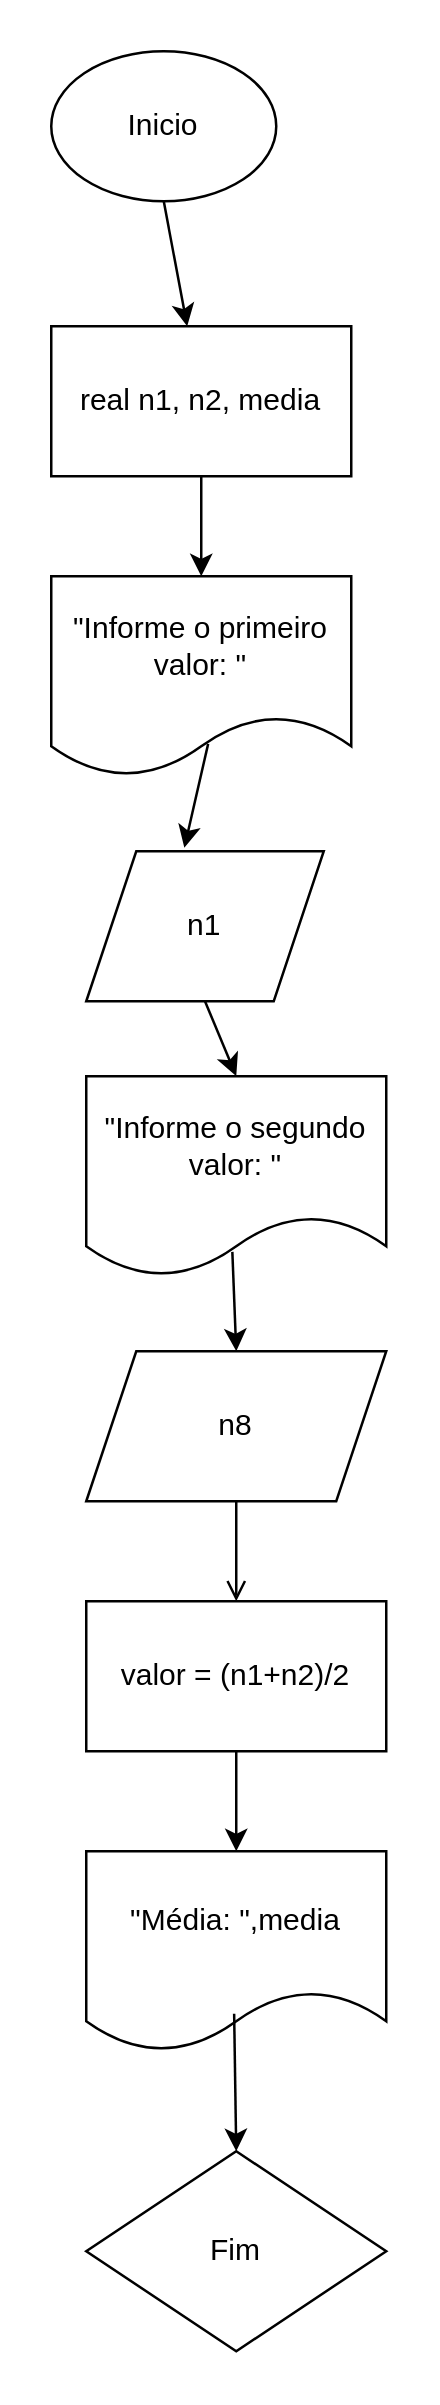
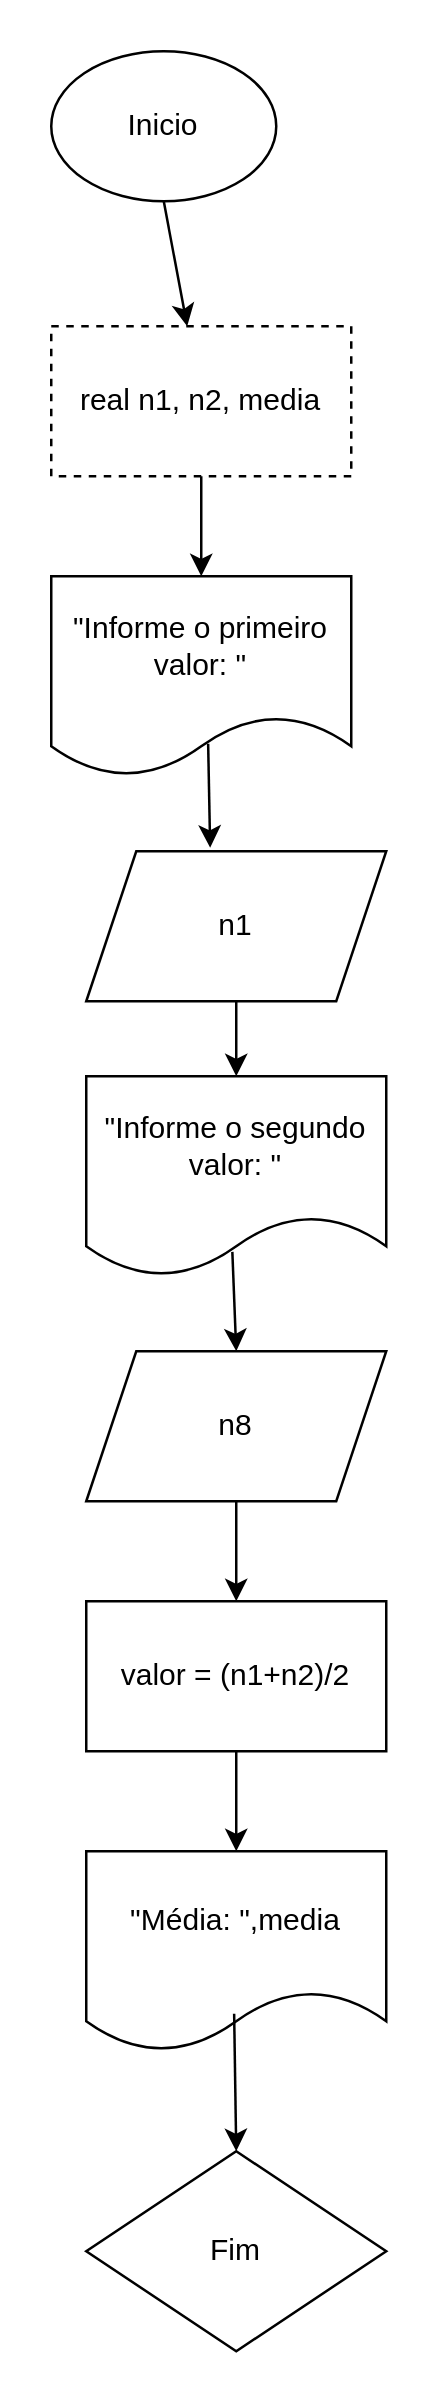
(201, 401) -> (201, 401)
(205, 926) -> (236, 926)
(236, 1587) -> (236, 1583)
